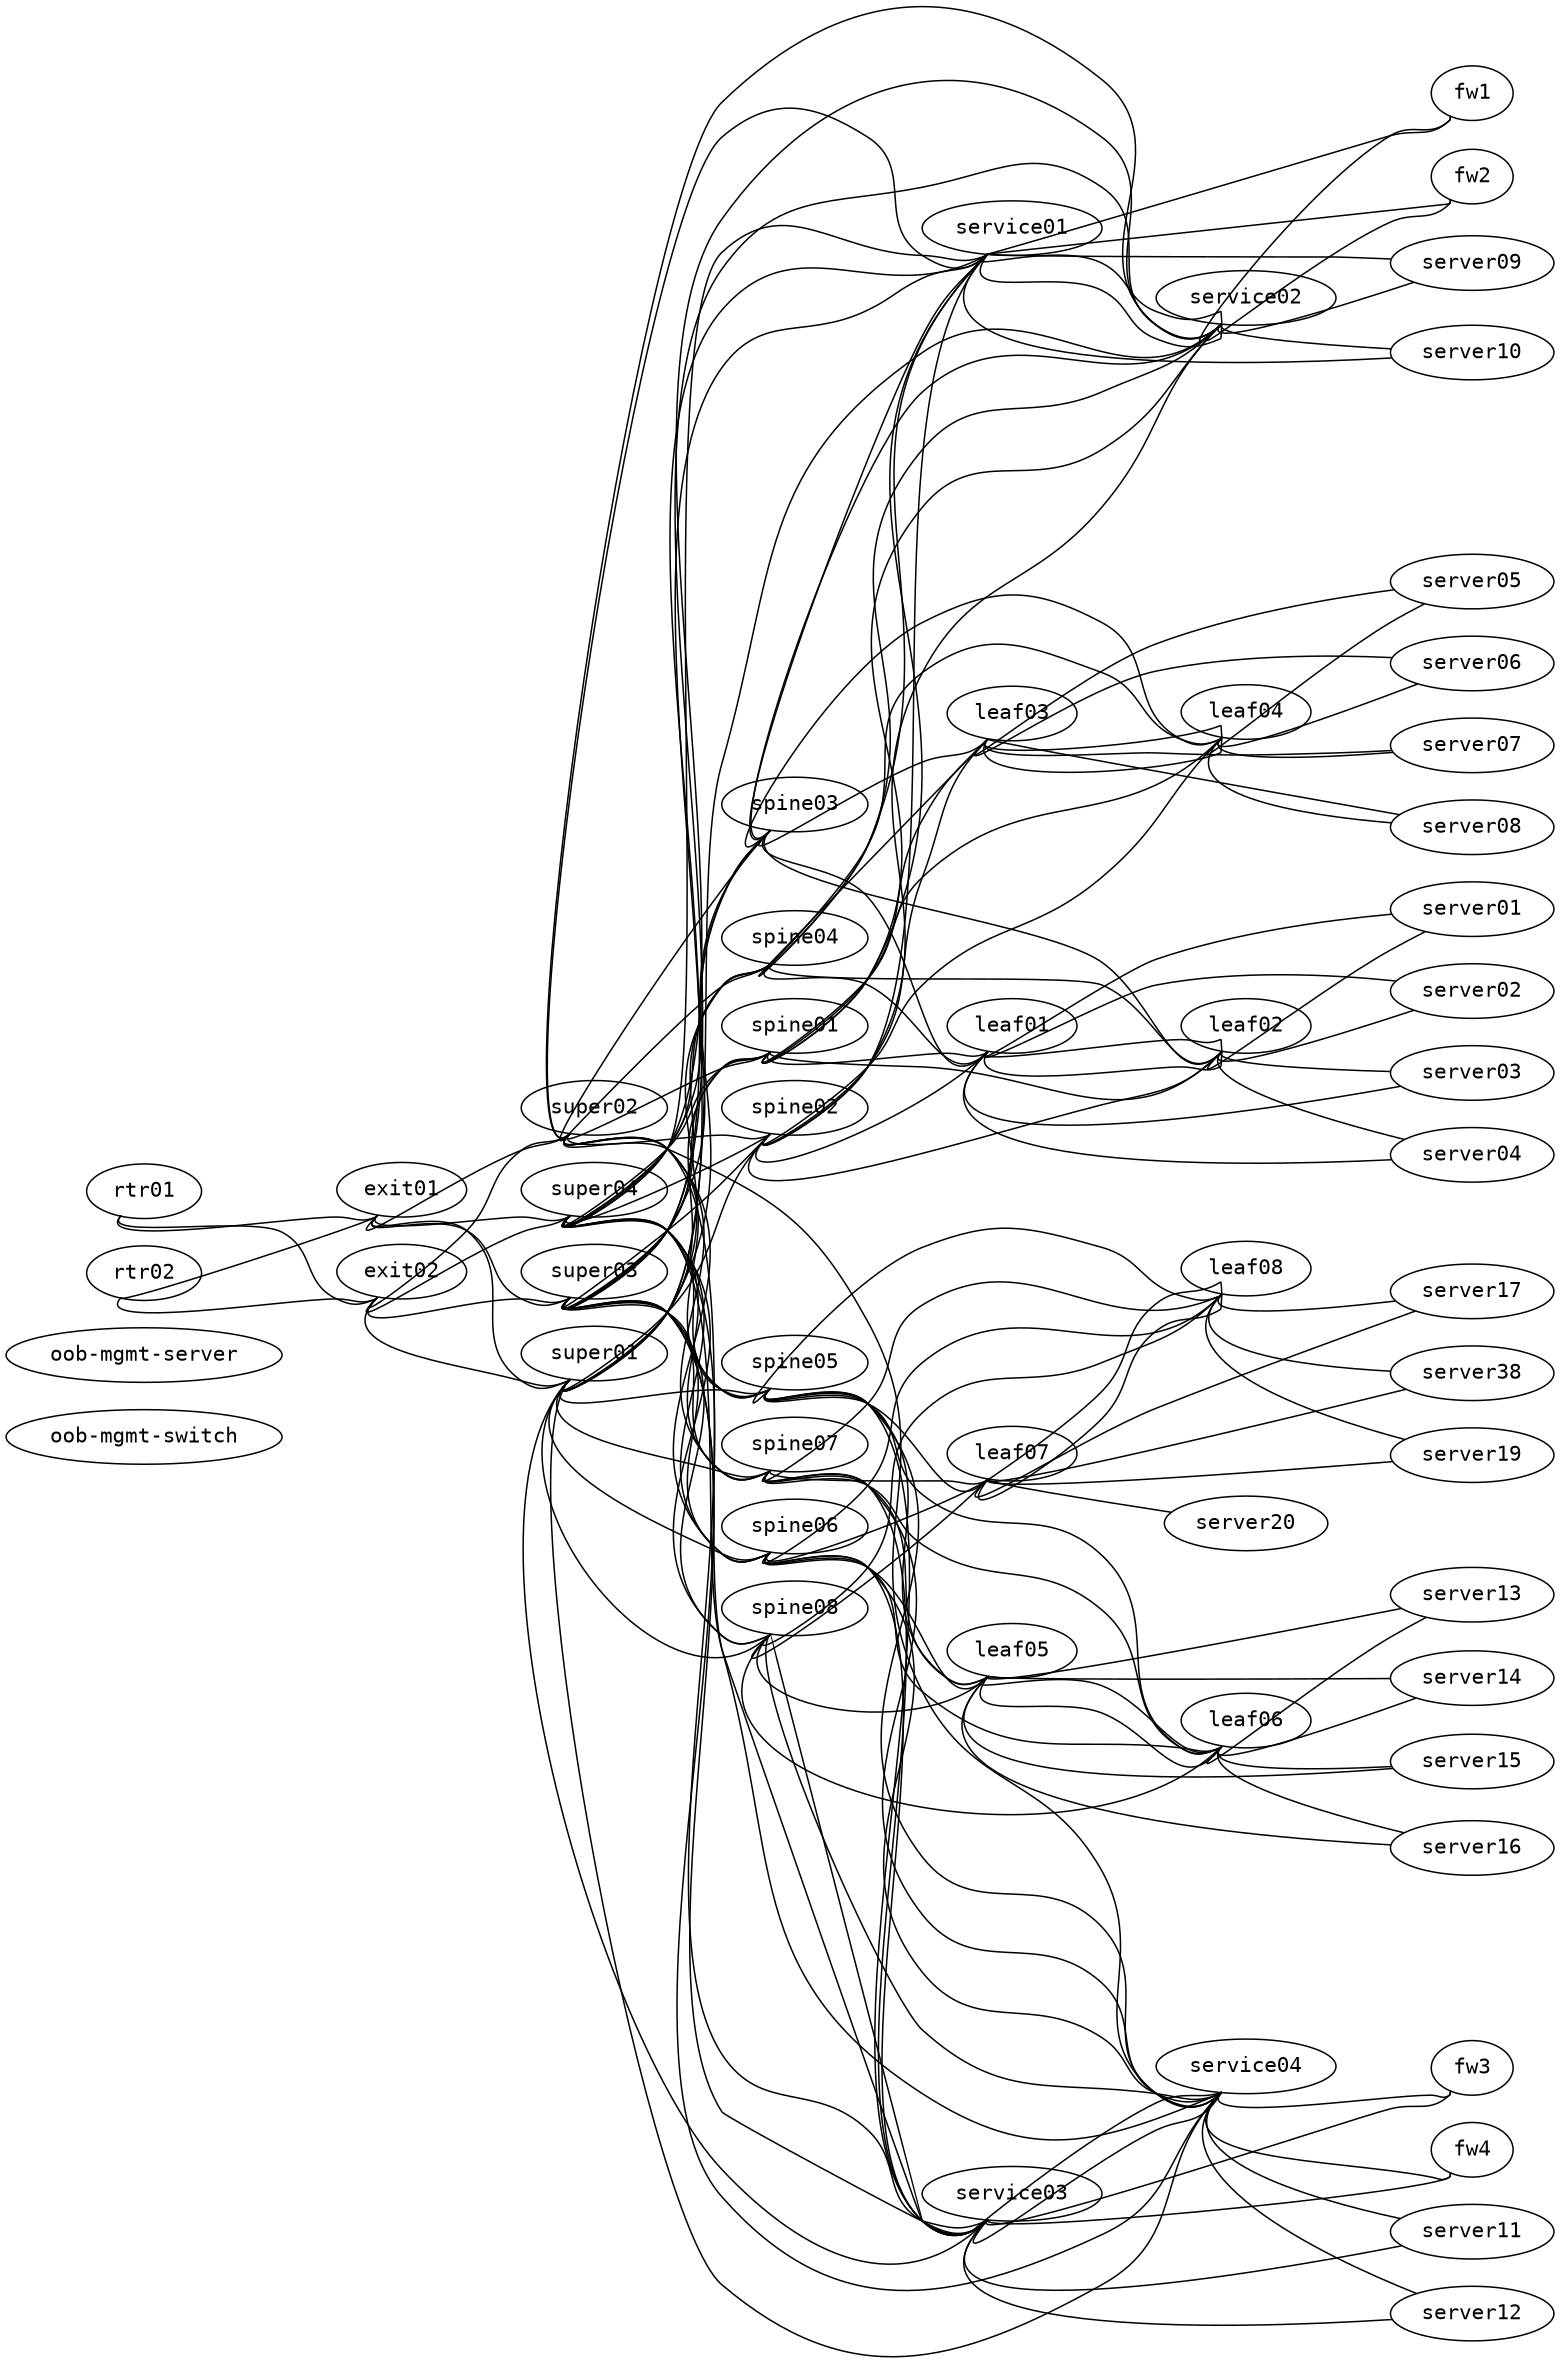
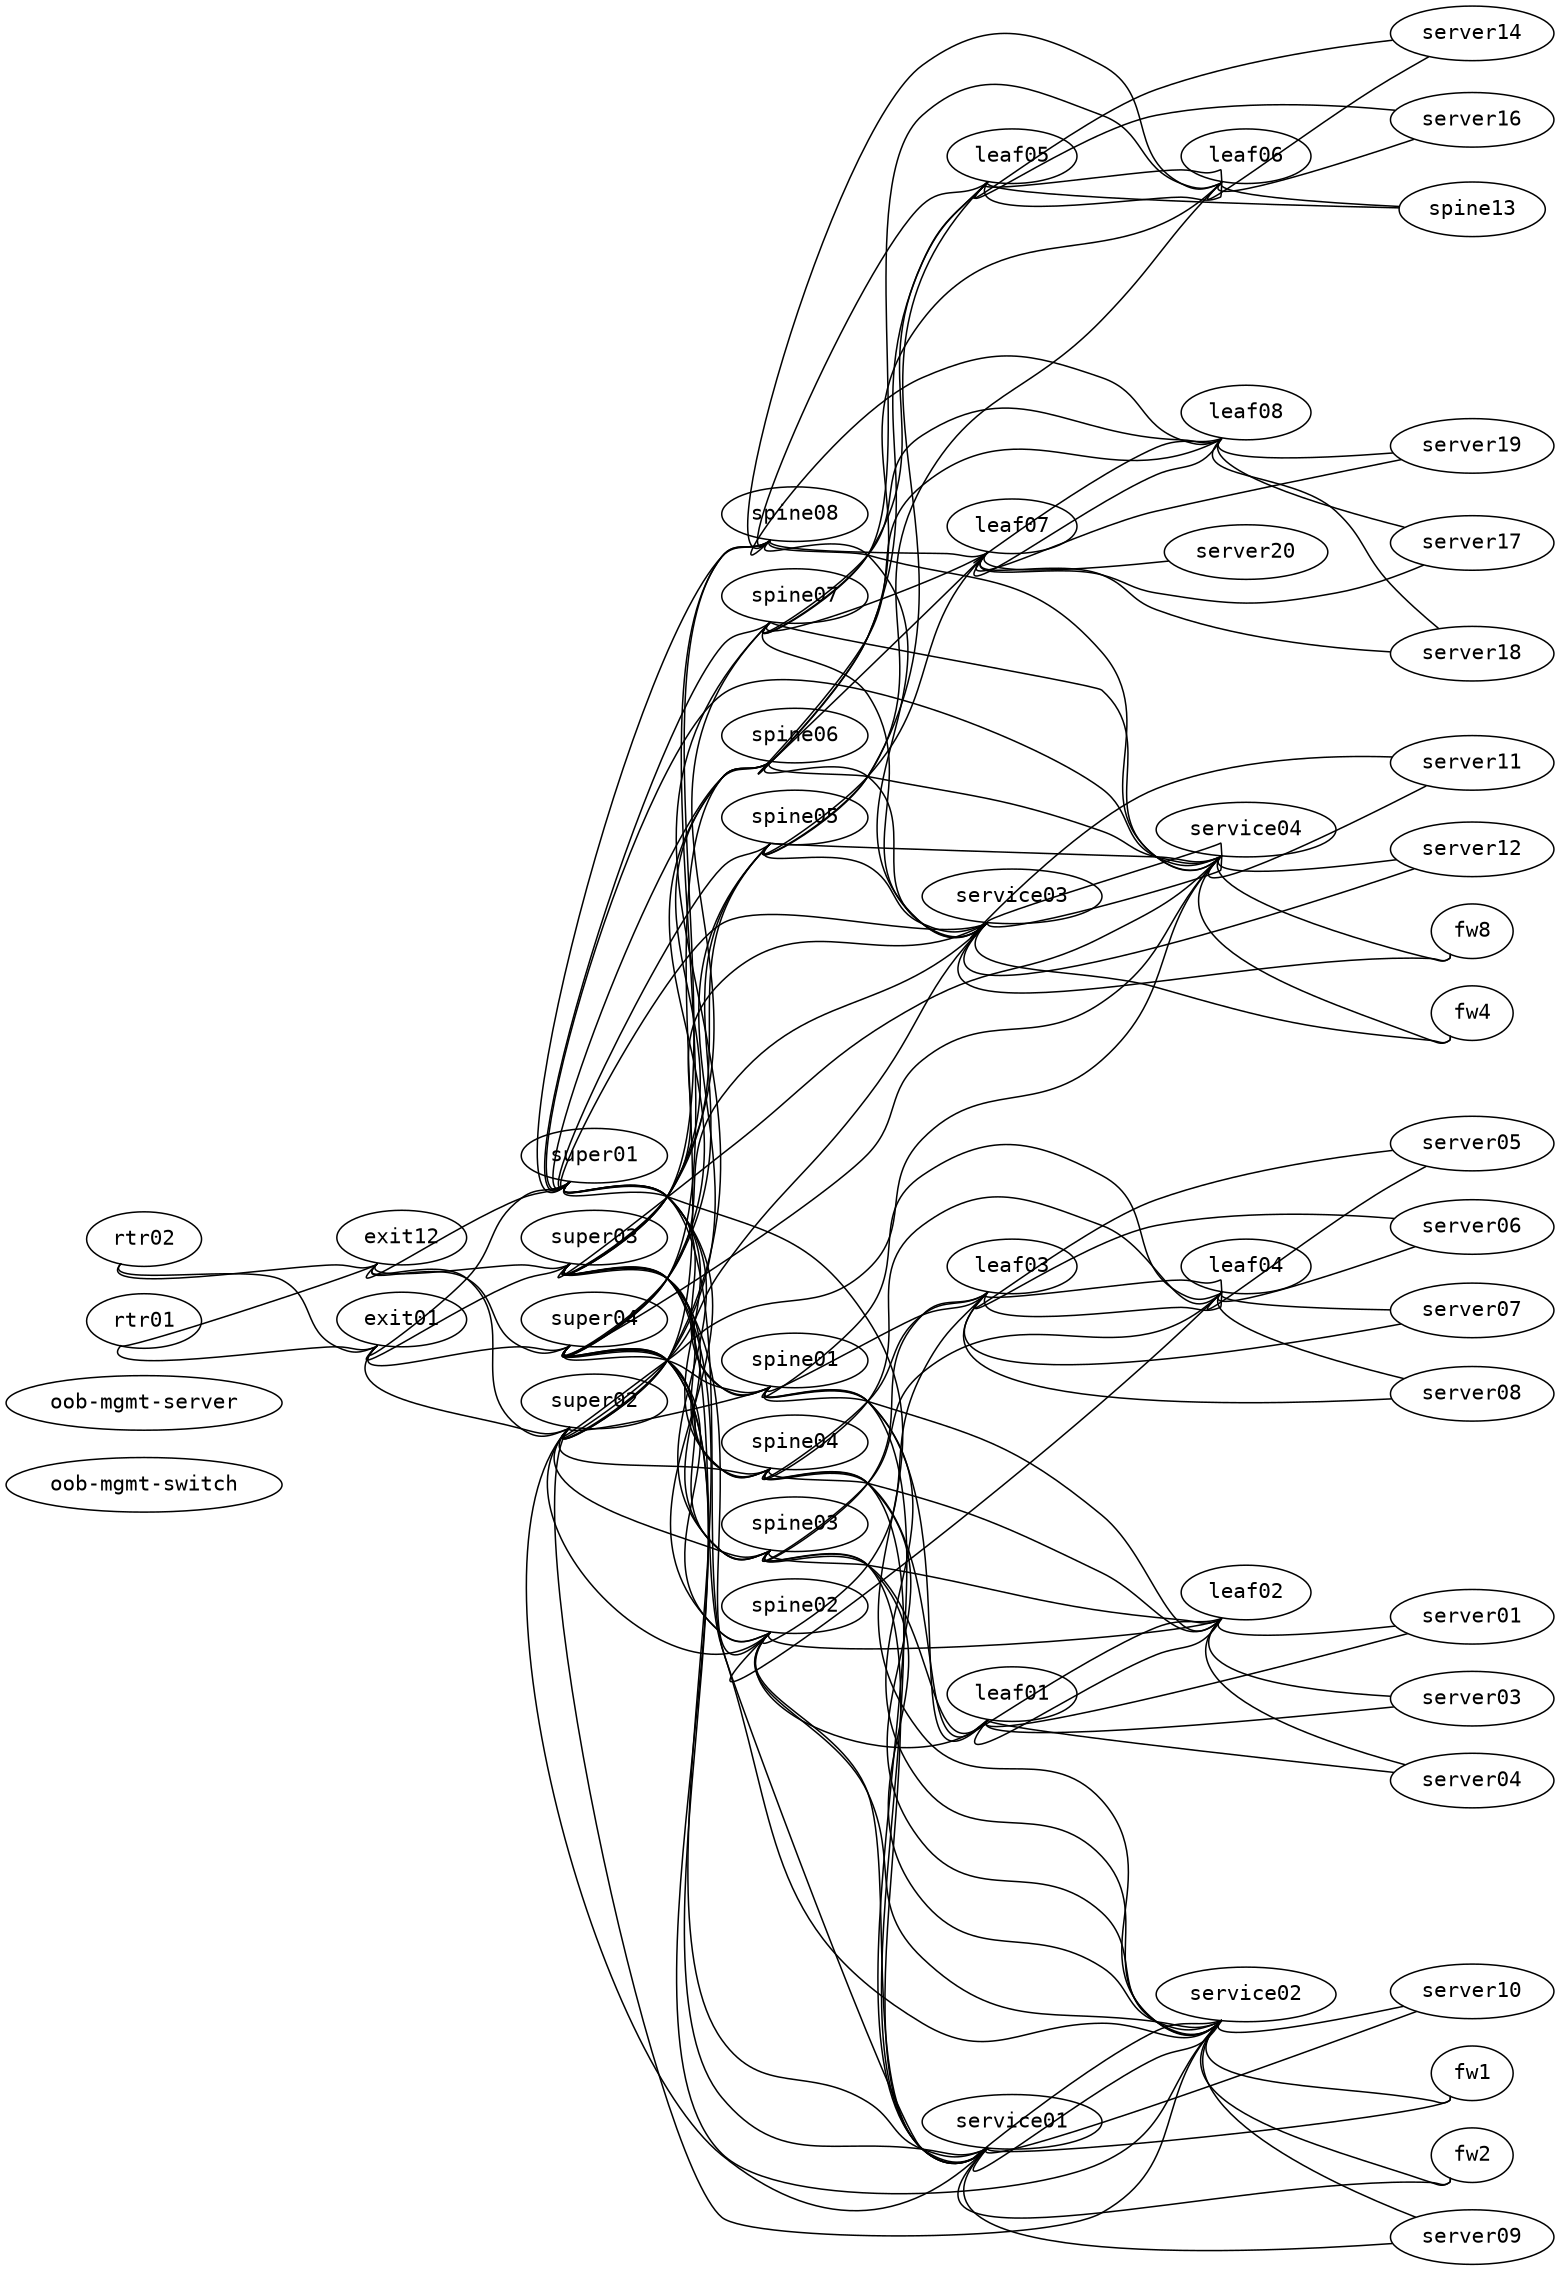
(1472, 991) -> none
(955, 1236) -> none
(402, 1272) -> (402, 1238)
(697, 1320) -> none
(1472, 1373) -> (1472, 654)
(1472, 1595) -> (1472, 209)
(1472, 1761) -> none
(1472, 2068) -> (1472, 931)
